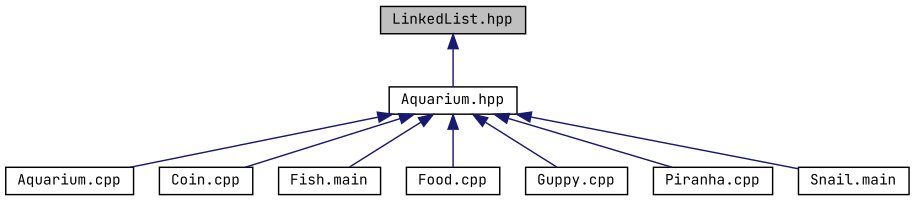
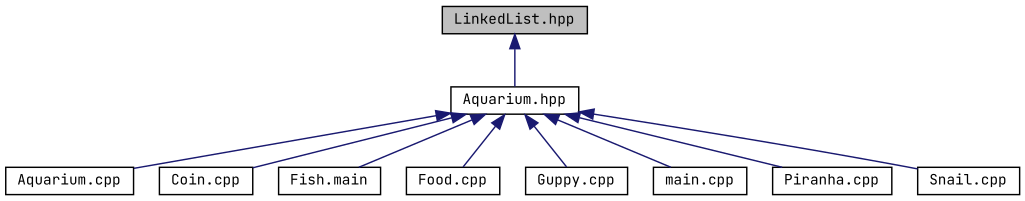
none -> (700, 181)
(854, 181) -> (969, 181)
